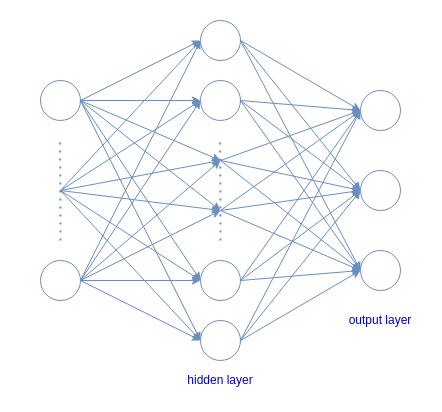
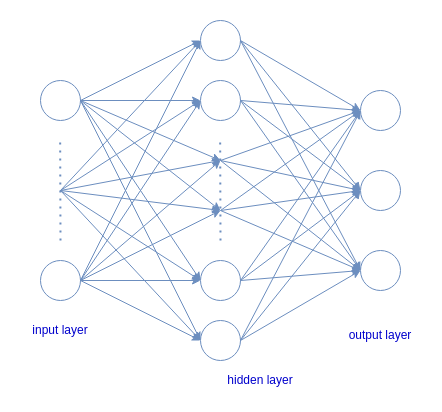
(381, 321) -> (381, 336)
none -> (61, 331)
(221, 381) -> (261, 381)
